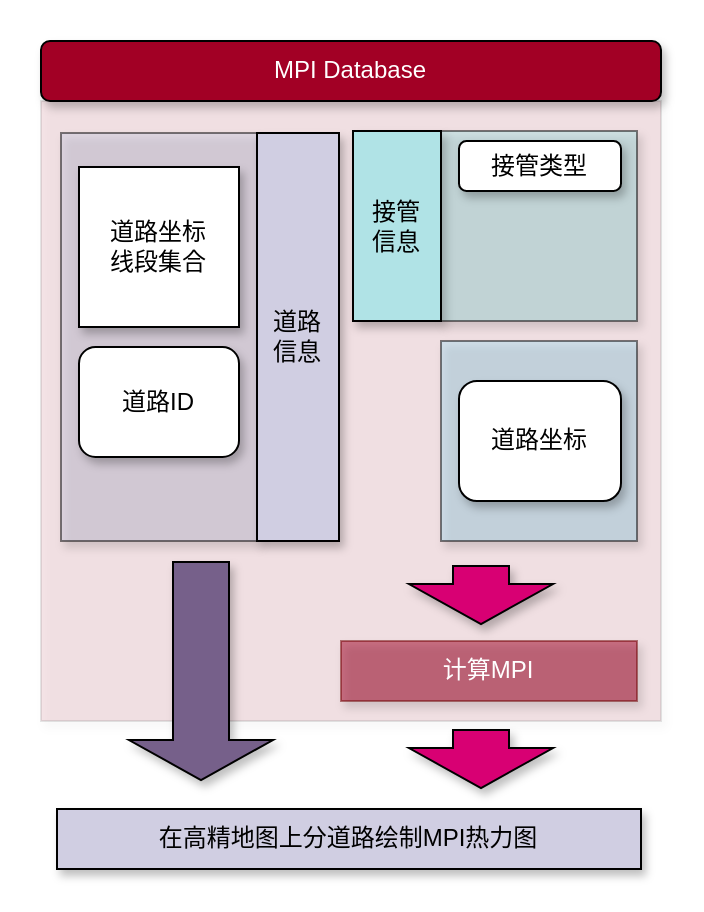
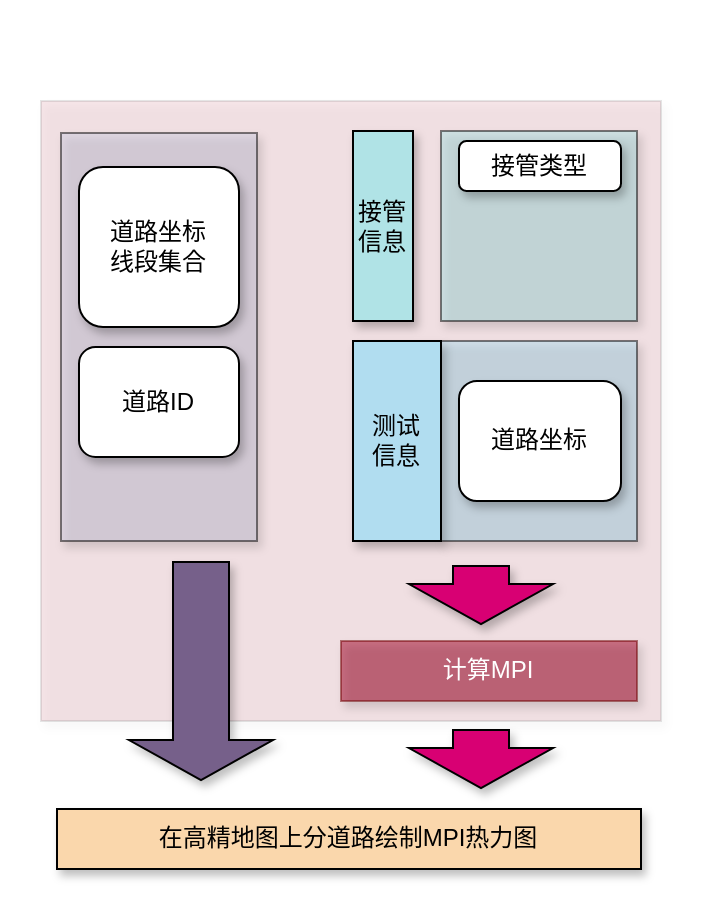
(351, 71) -> none
(397, 226) -> (383, 226)
(159, 247) -> (159, 247)
(298, 337) -> none
none -> (397, 441)
(349, 839) -> (349, 839)
